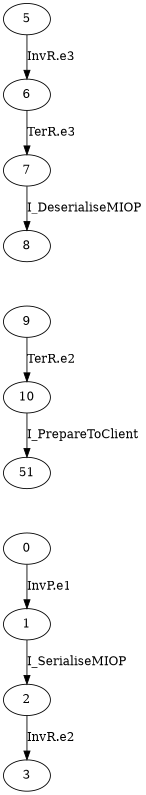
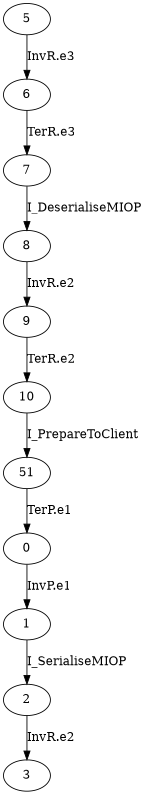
none -> (27, 280)
none -> (27, 506)
